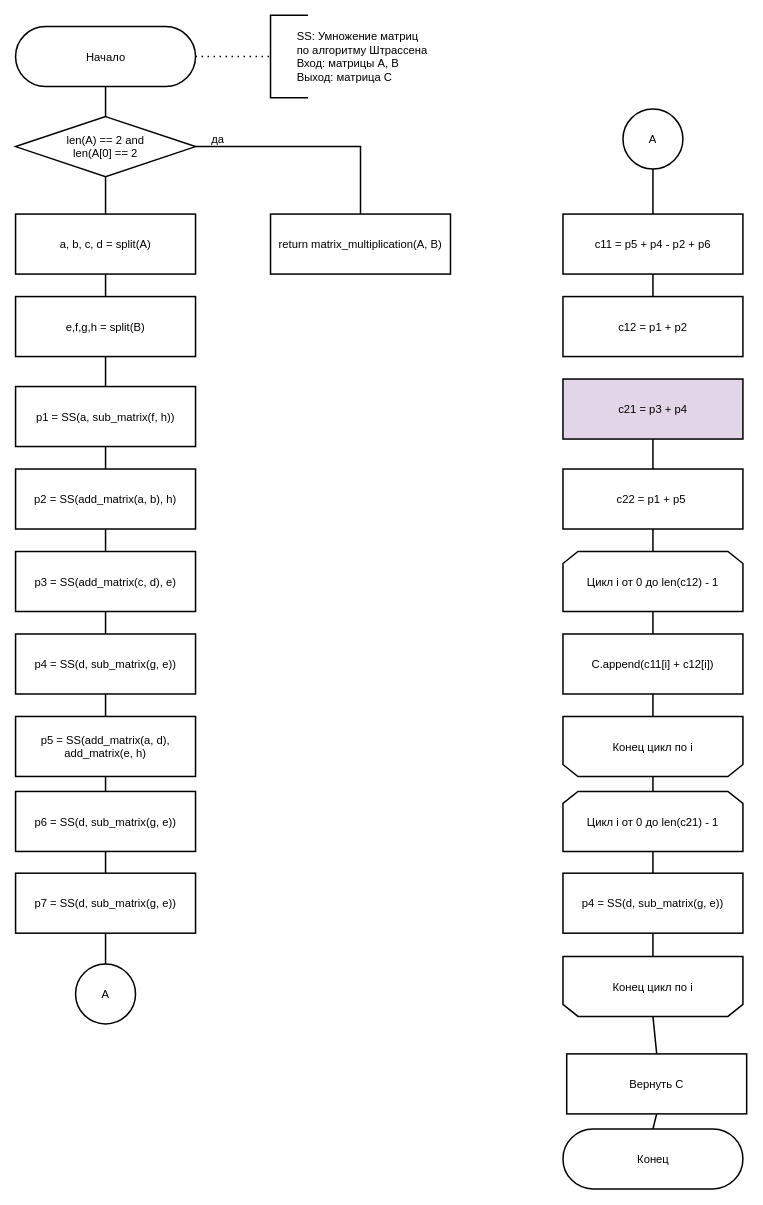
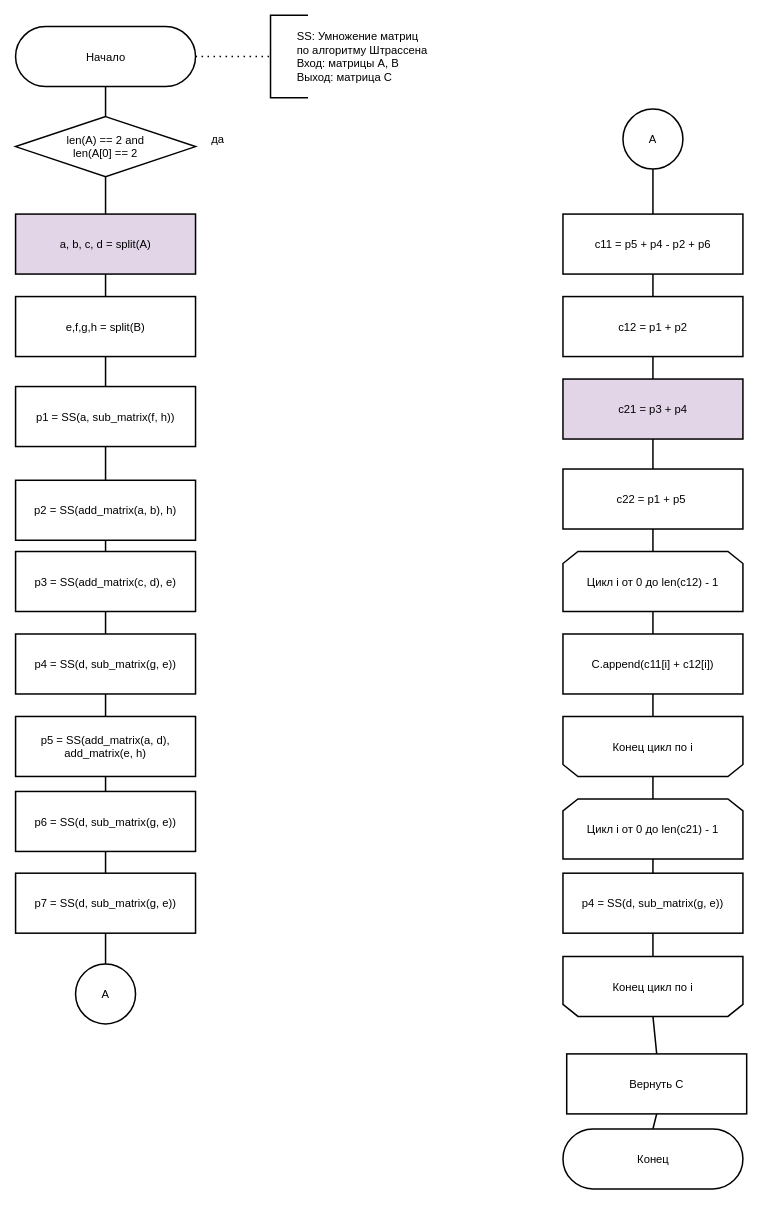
(311, 147) -> none
(105, 244) -> (105, 244)
(360, 244) -> none
none -> (653, 368)
(105, 499) -> (105, 510)
(653, 822) -> (653, 829)
